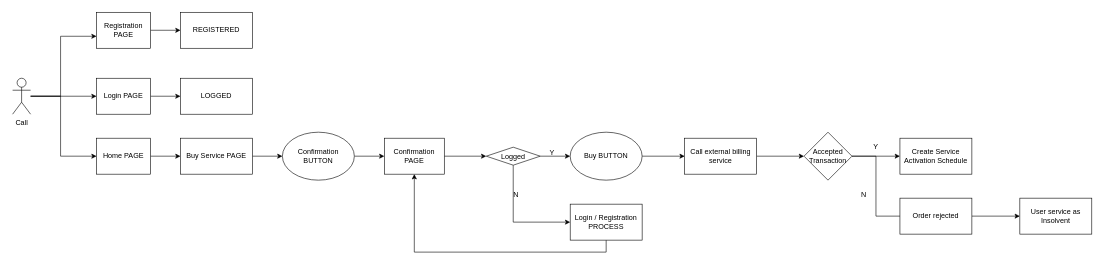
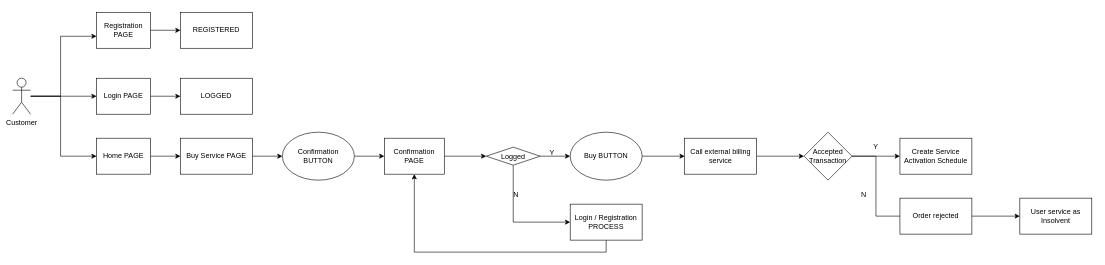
(22, 123) -> (22, 123)
